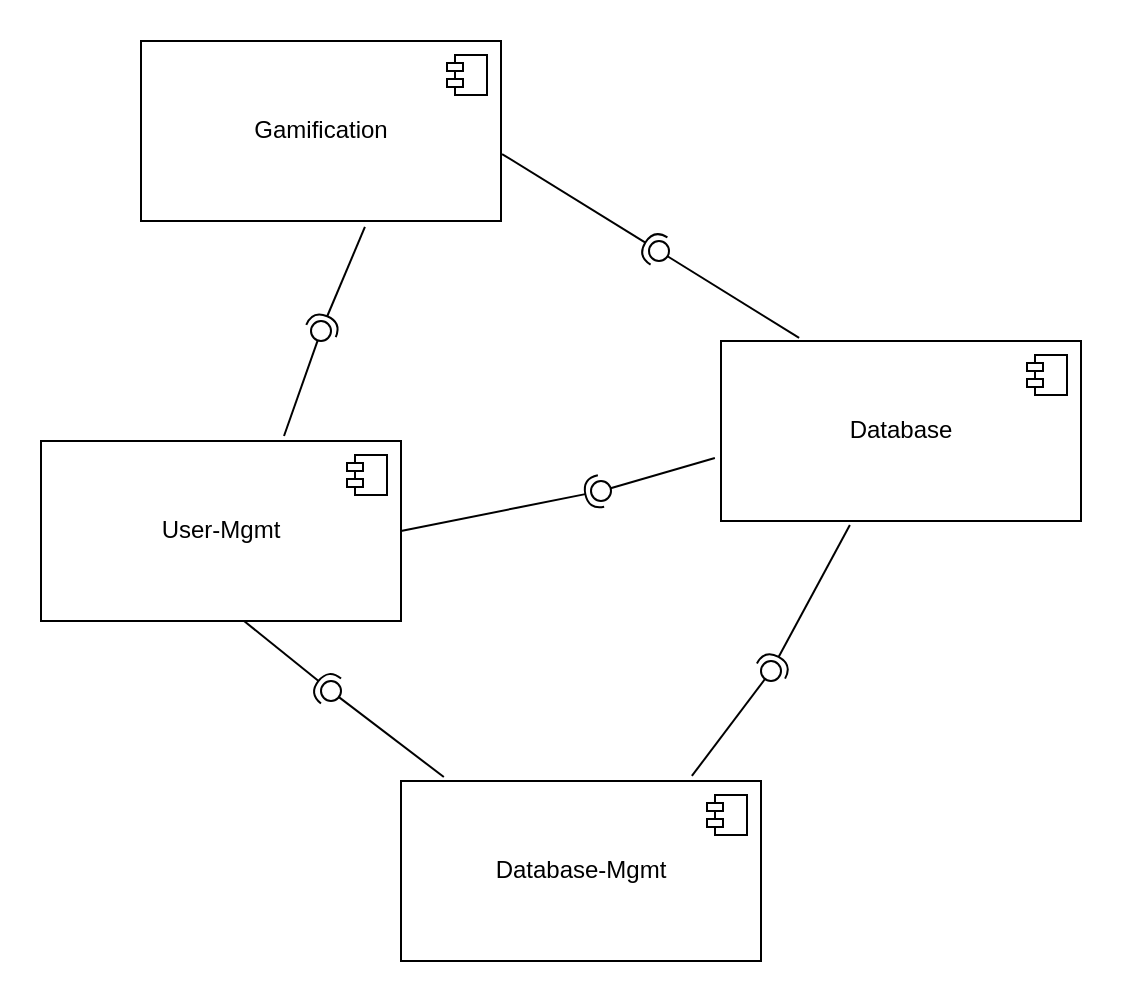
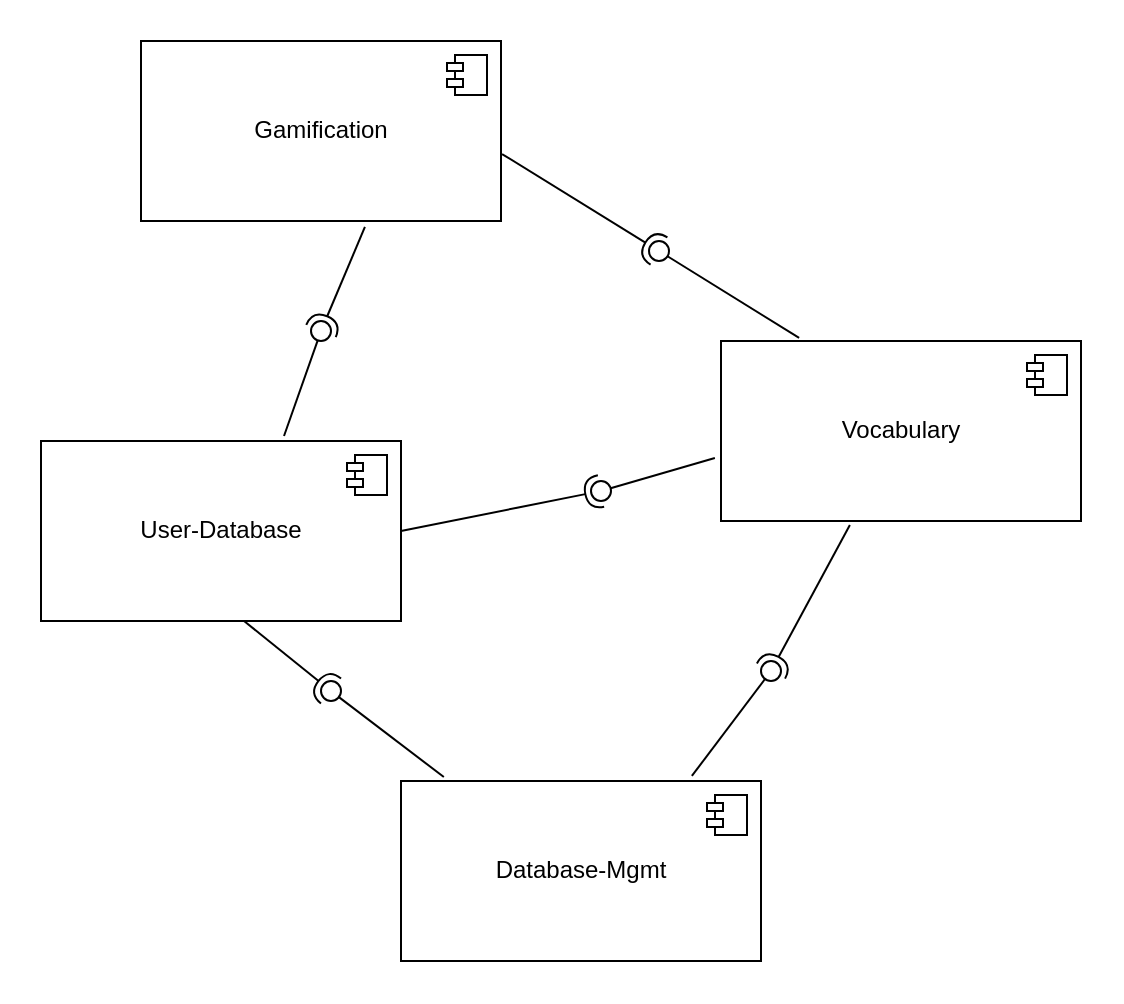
(902, 431) -> (902, 431)
(222, 531) -> (222, 531)
